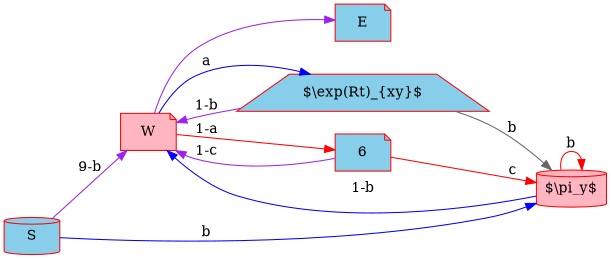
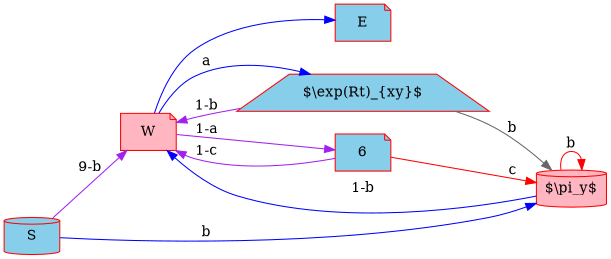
(220, 36) -> (220, 36)
(250, 142) -> (250, 142)
